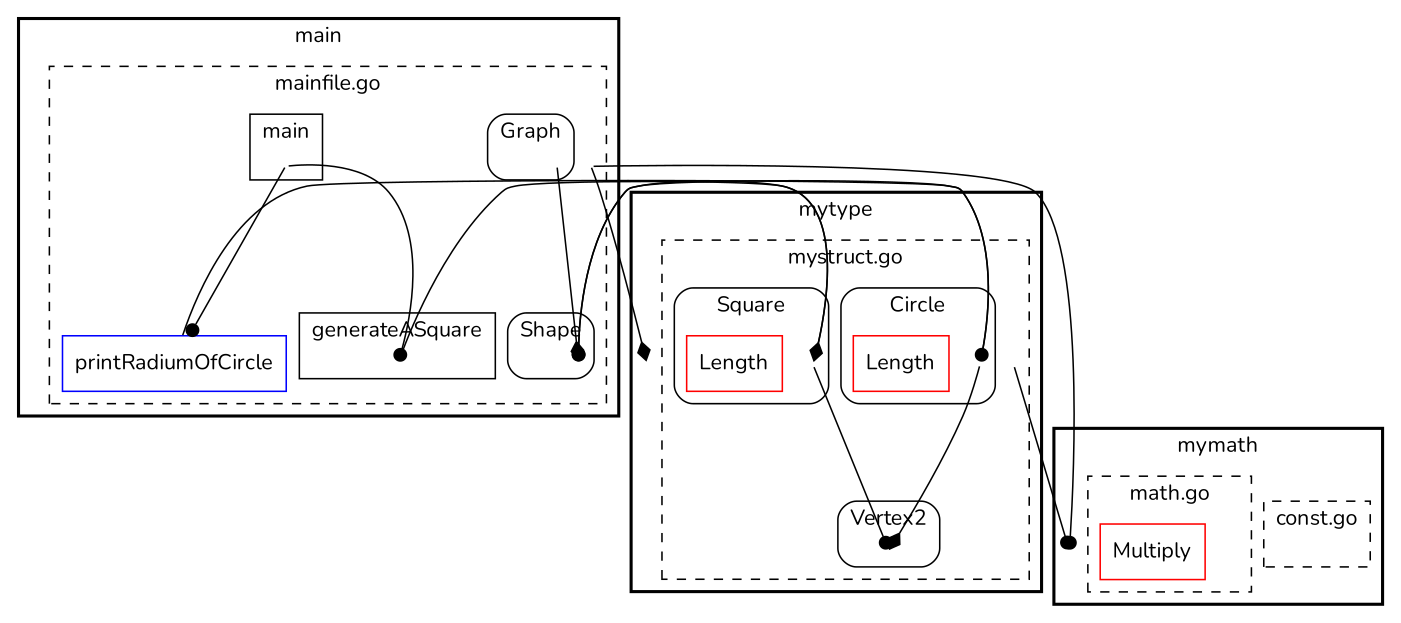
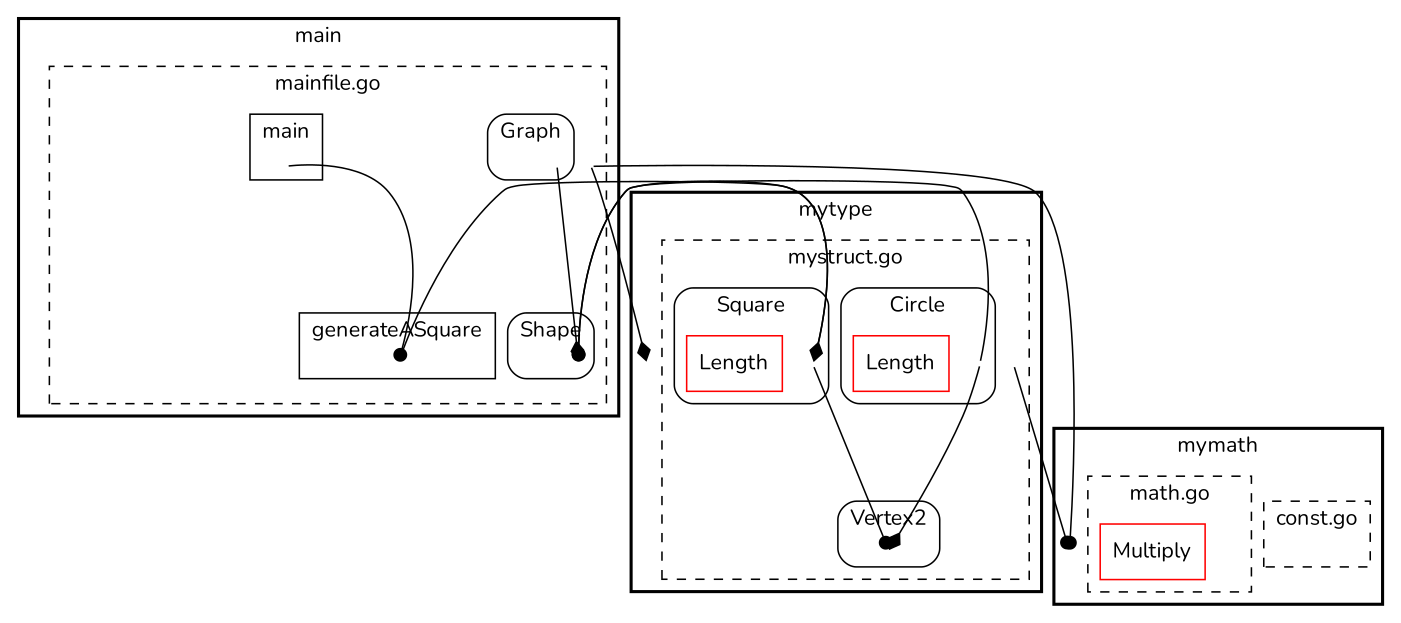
(174, 364) -> none
